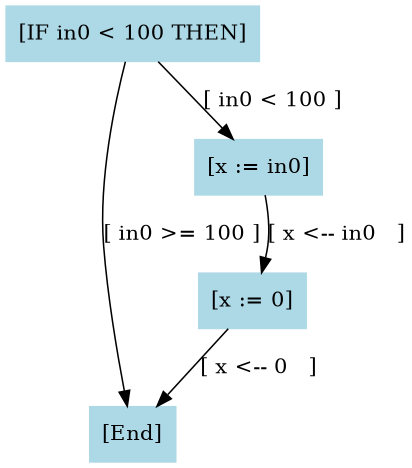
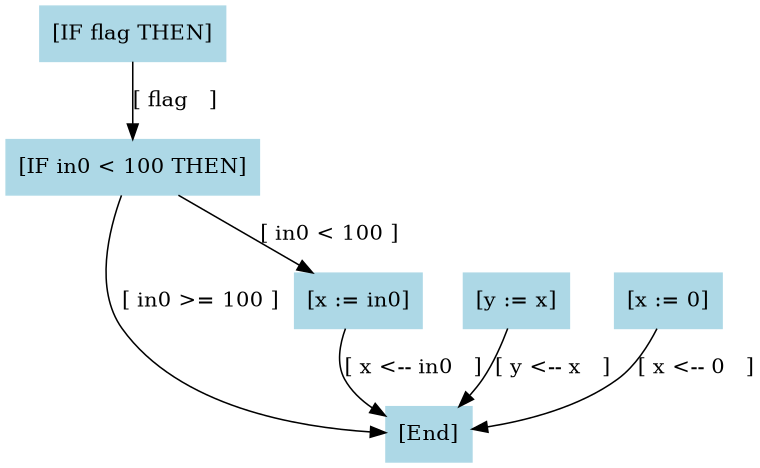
none -> (133, 34)
(269, 226) -> (342, 374)
none -> (516, 301)
